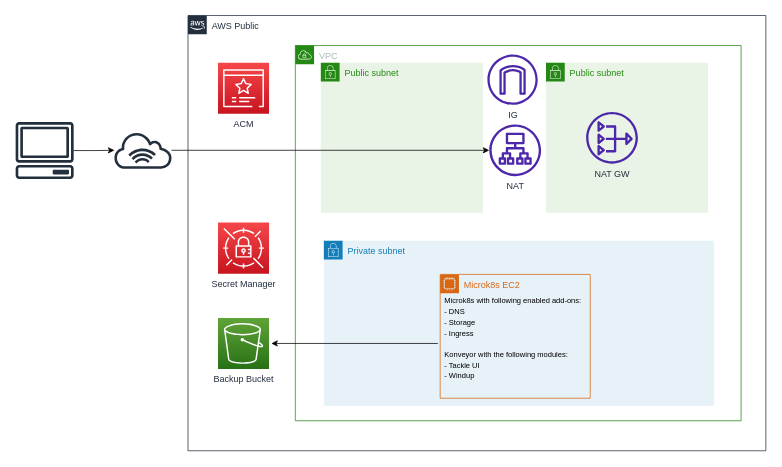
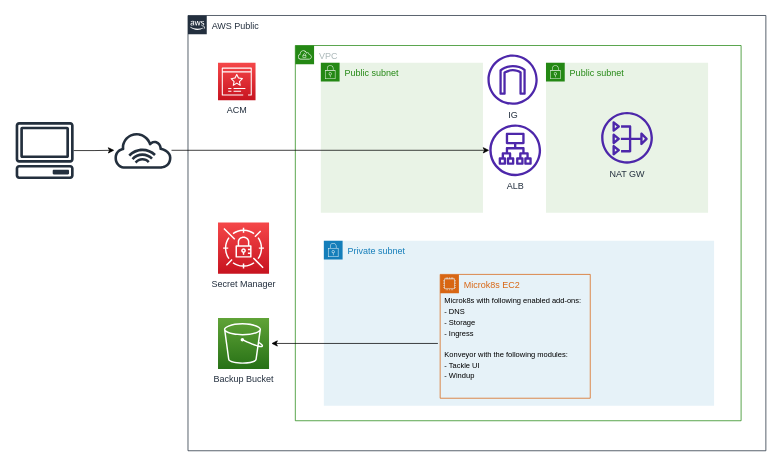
(243, 88) -> (237, 81)
(612, 138) -> (627, 138)
(515, 187) -> (515, 187)
